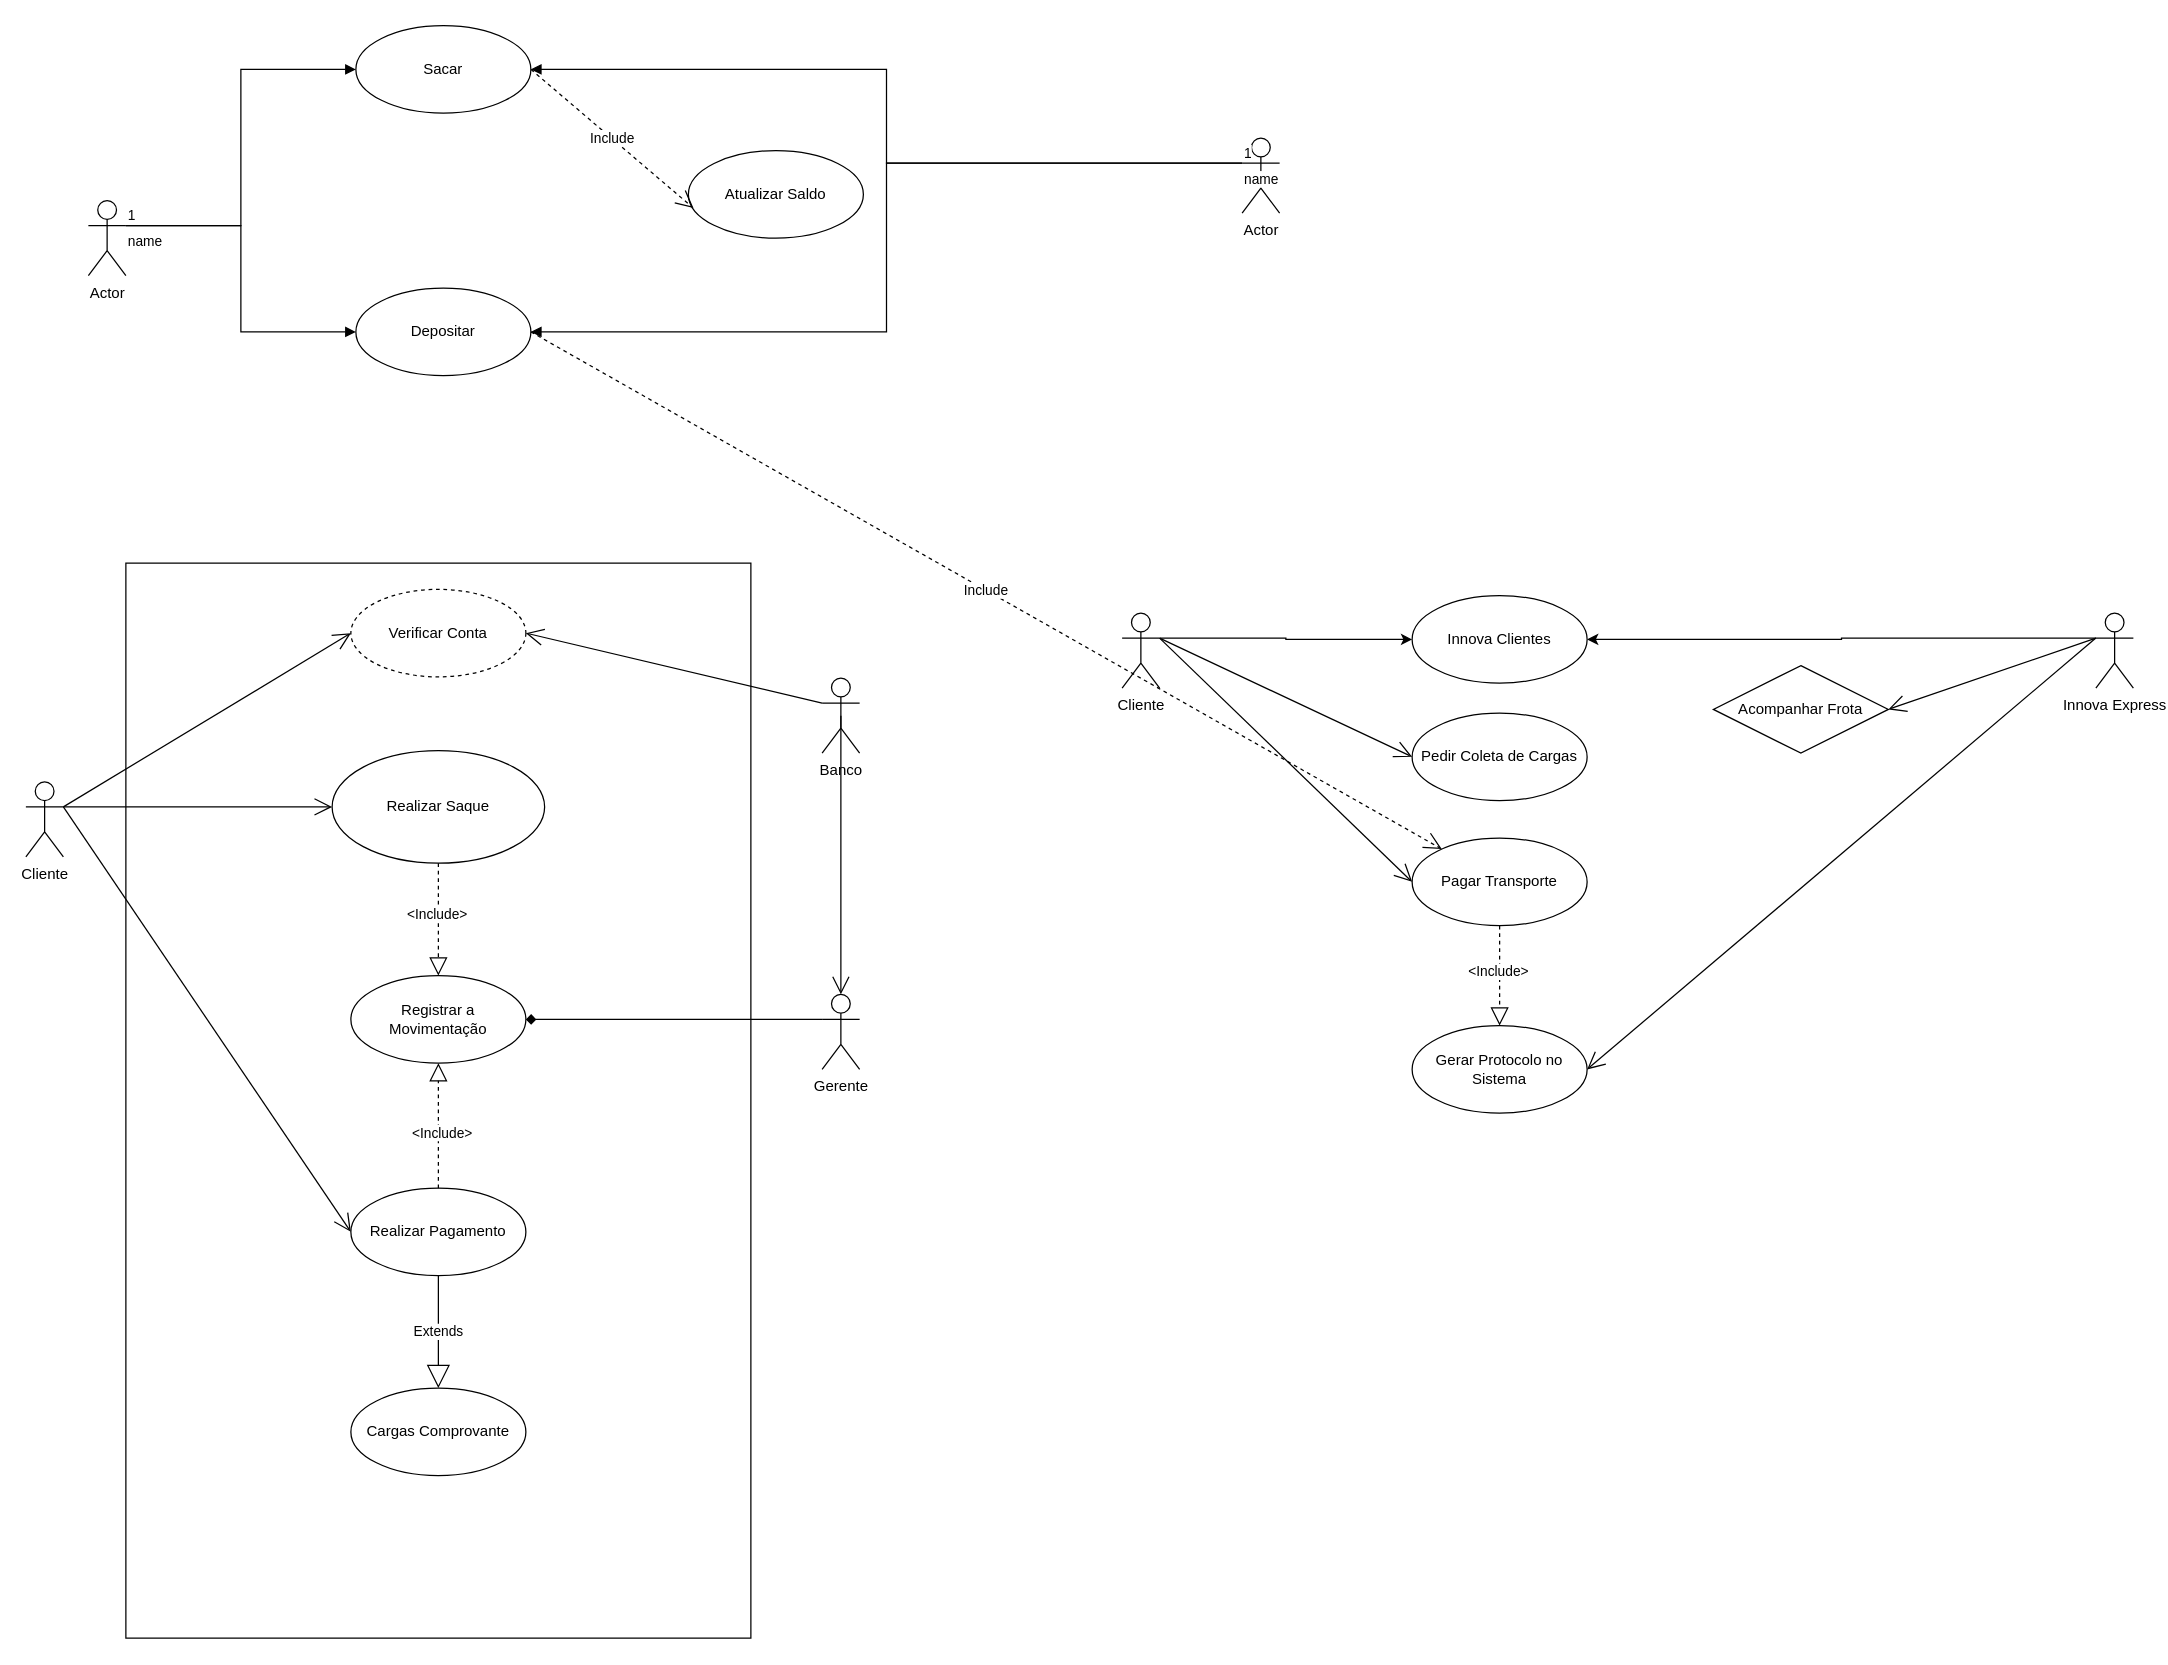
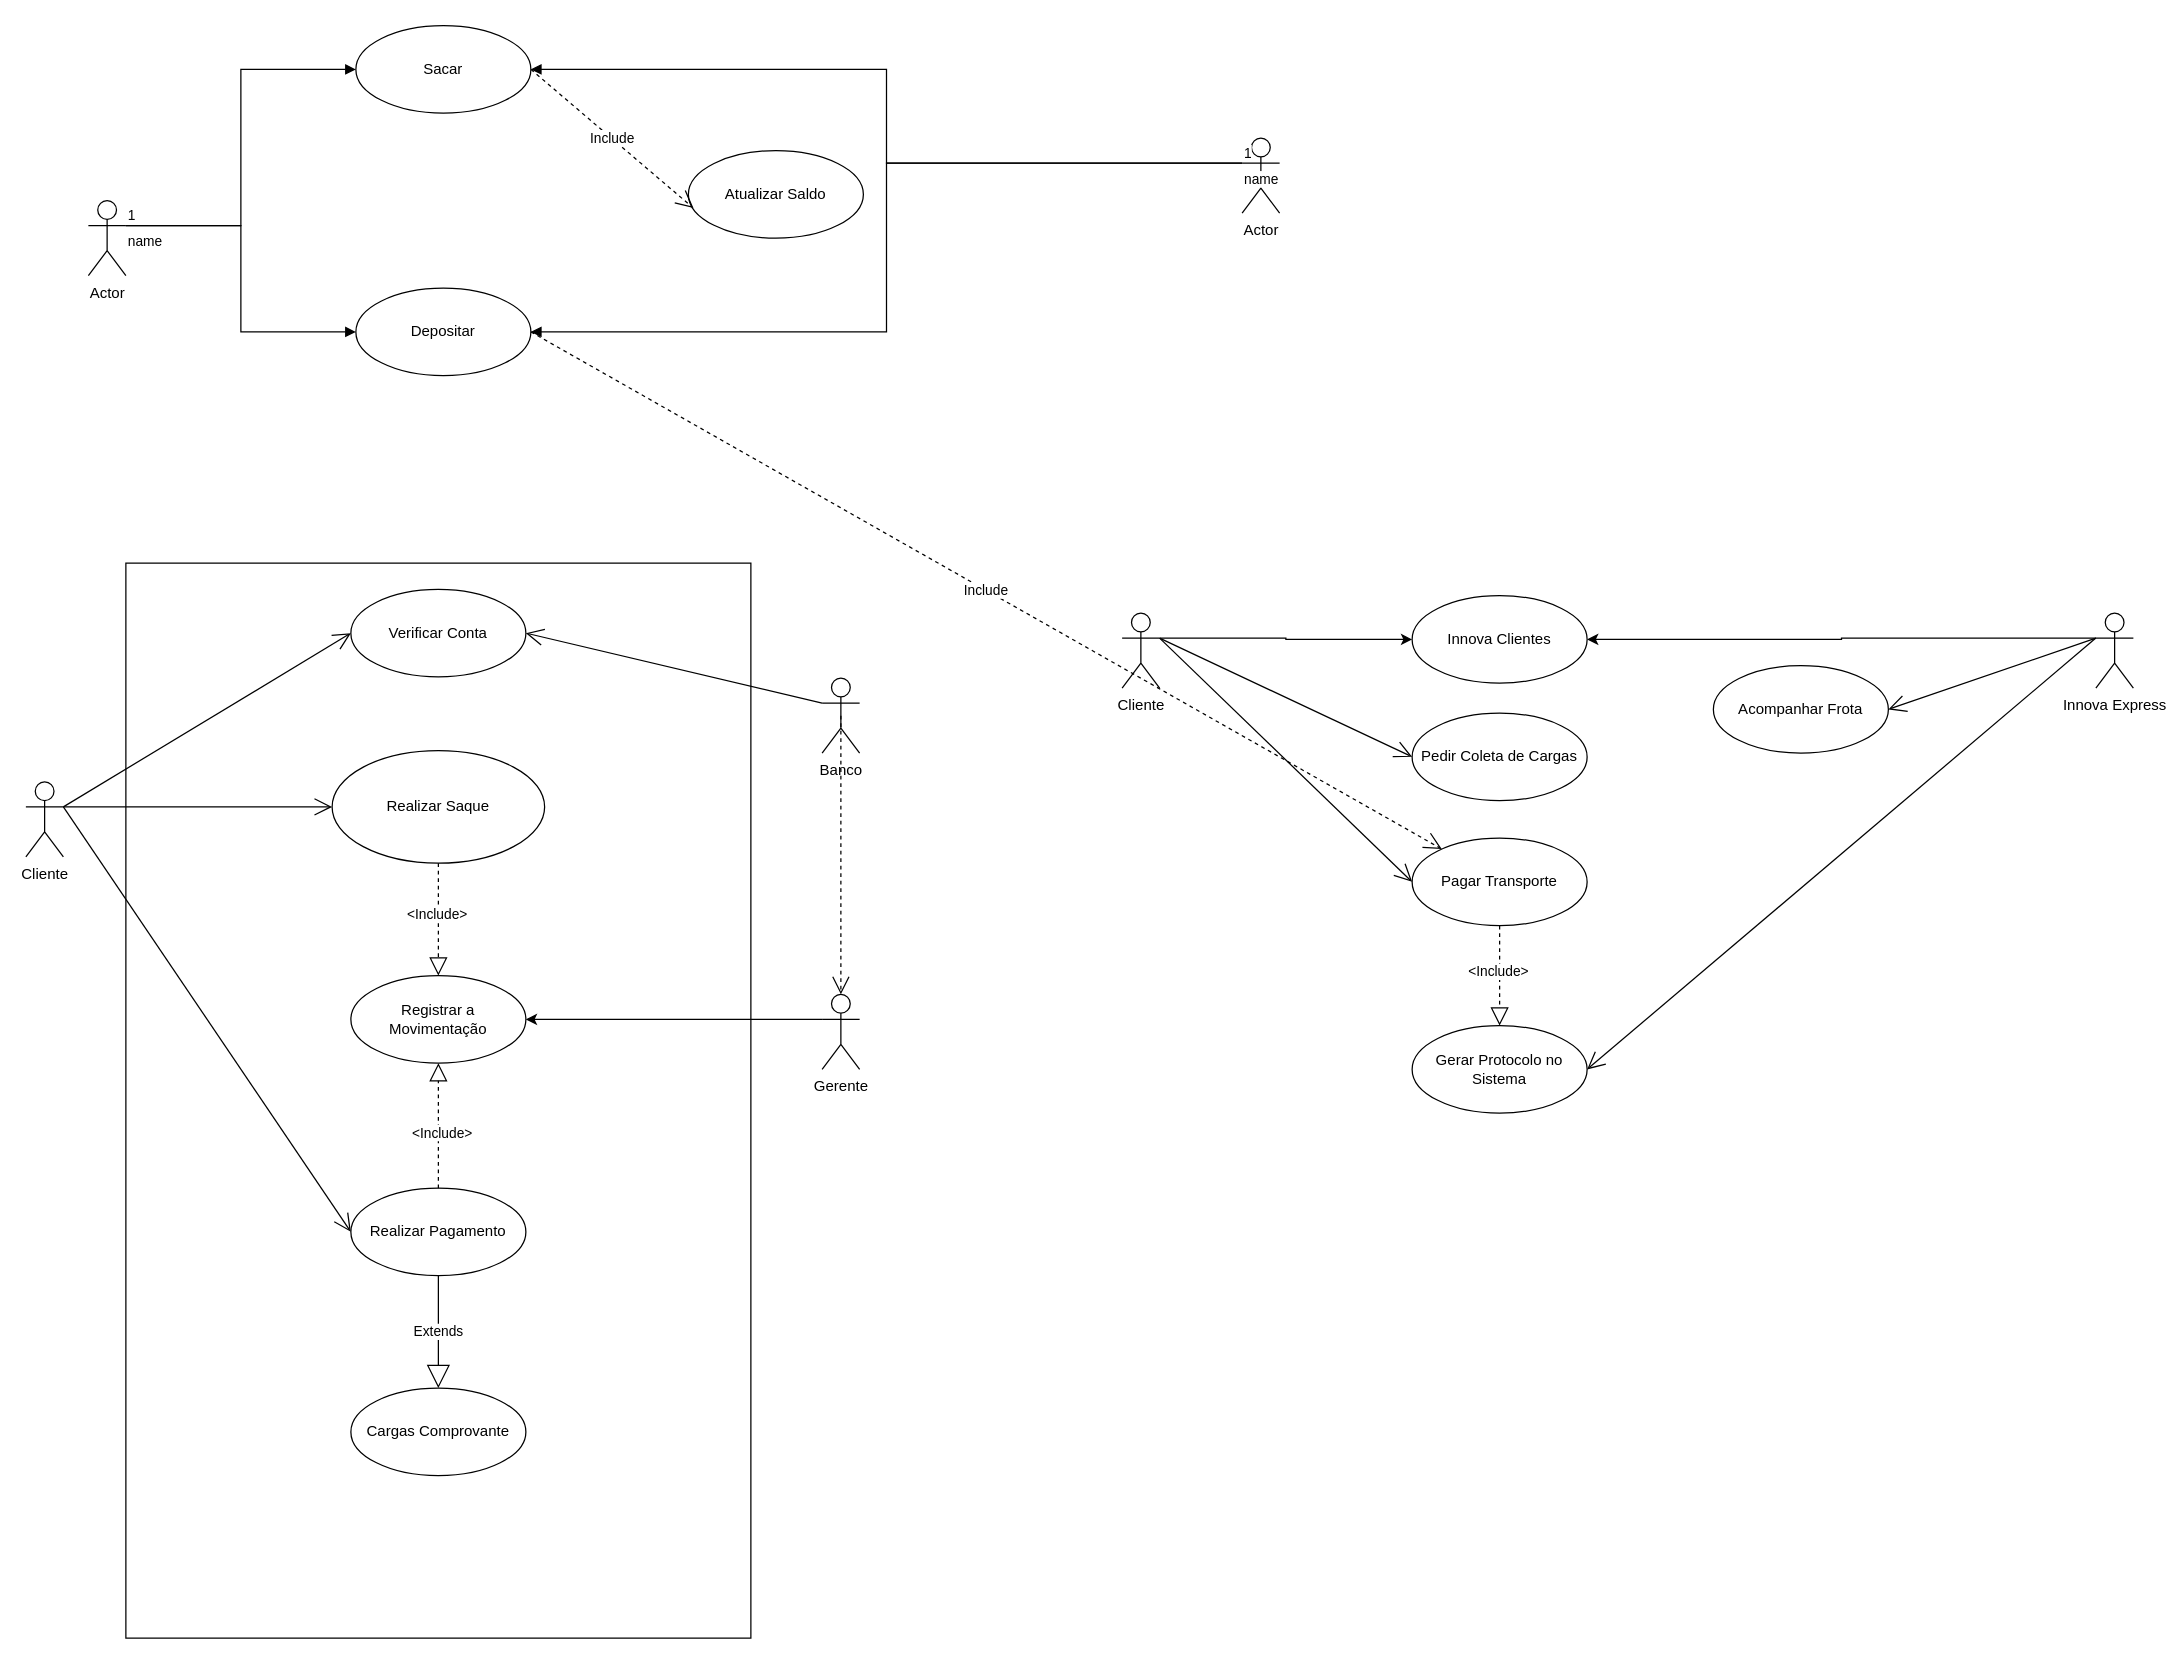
(438, 633) -> (438, 633)
(1801, 709) -> (1801, 709)
(841, 862) -> (841, 862)
(536, 1019) -> (536, 1019)
